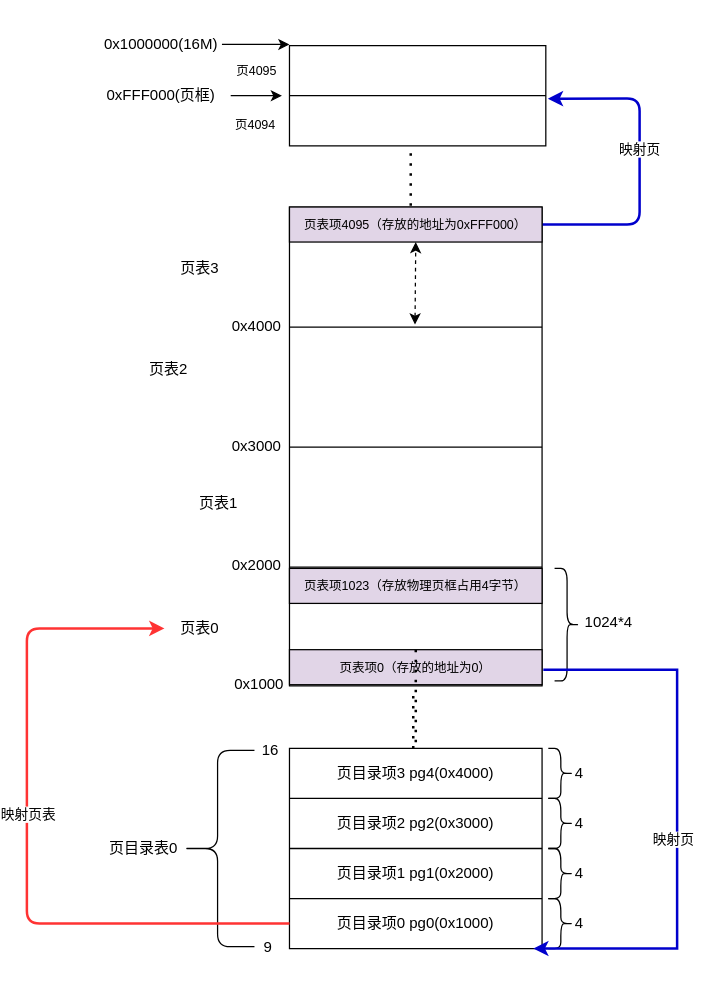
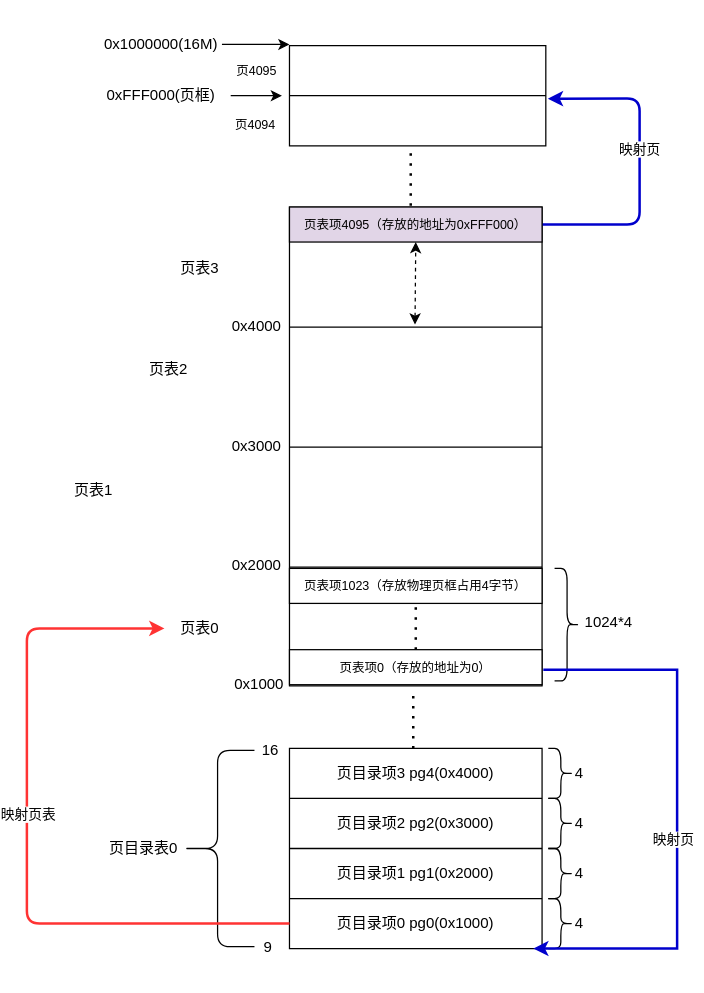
(218, 503) -> (93, 491)
(416, 586) -> (416, 586)
(416, 667) -> (416, 667)
(416, 698) -> (416, 627)
